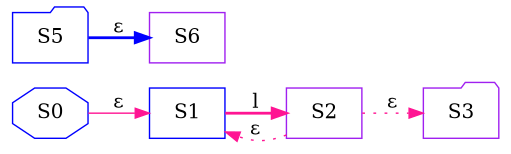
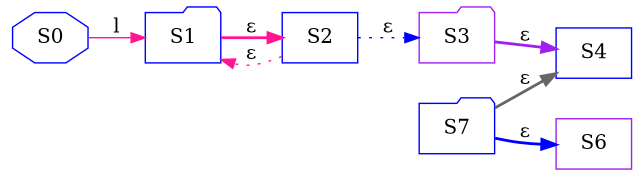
(50, 38) -> (457, 129)
none -> (594, 53)
(119, 103) -> (117, 27)
(256, 103) -> (252, 27)
(187, 113) -> (183, 38)
(324, 113) -> (320, 38)
(385, 113) -> (381, 38)
